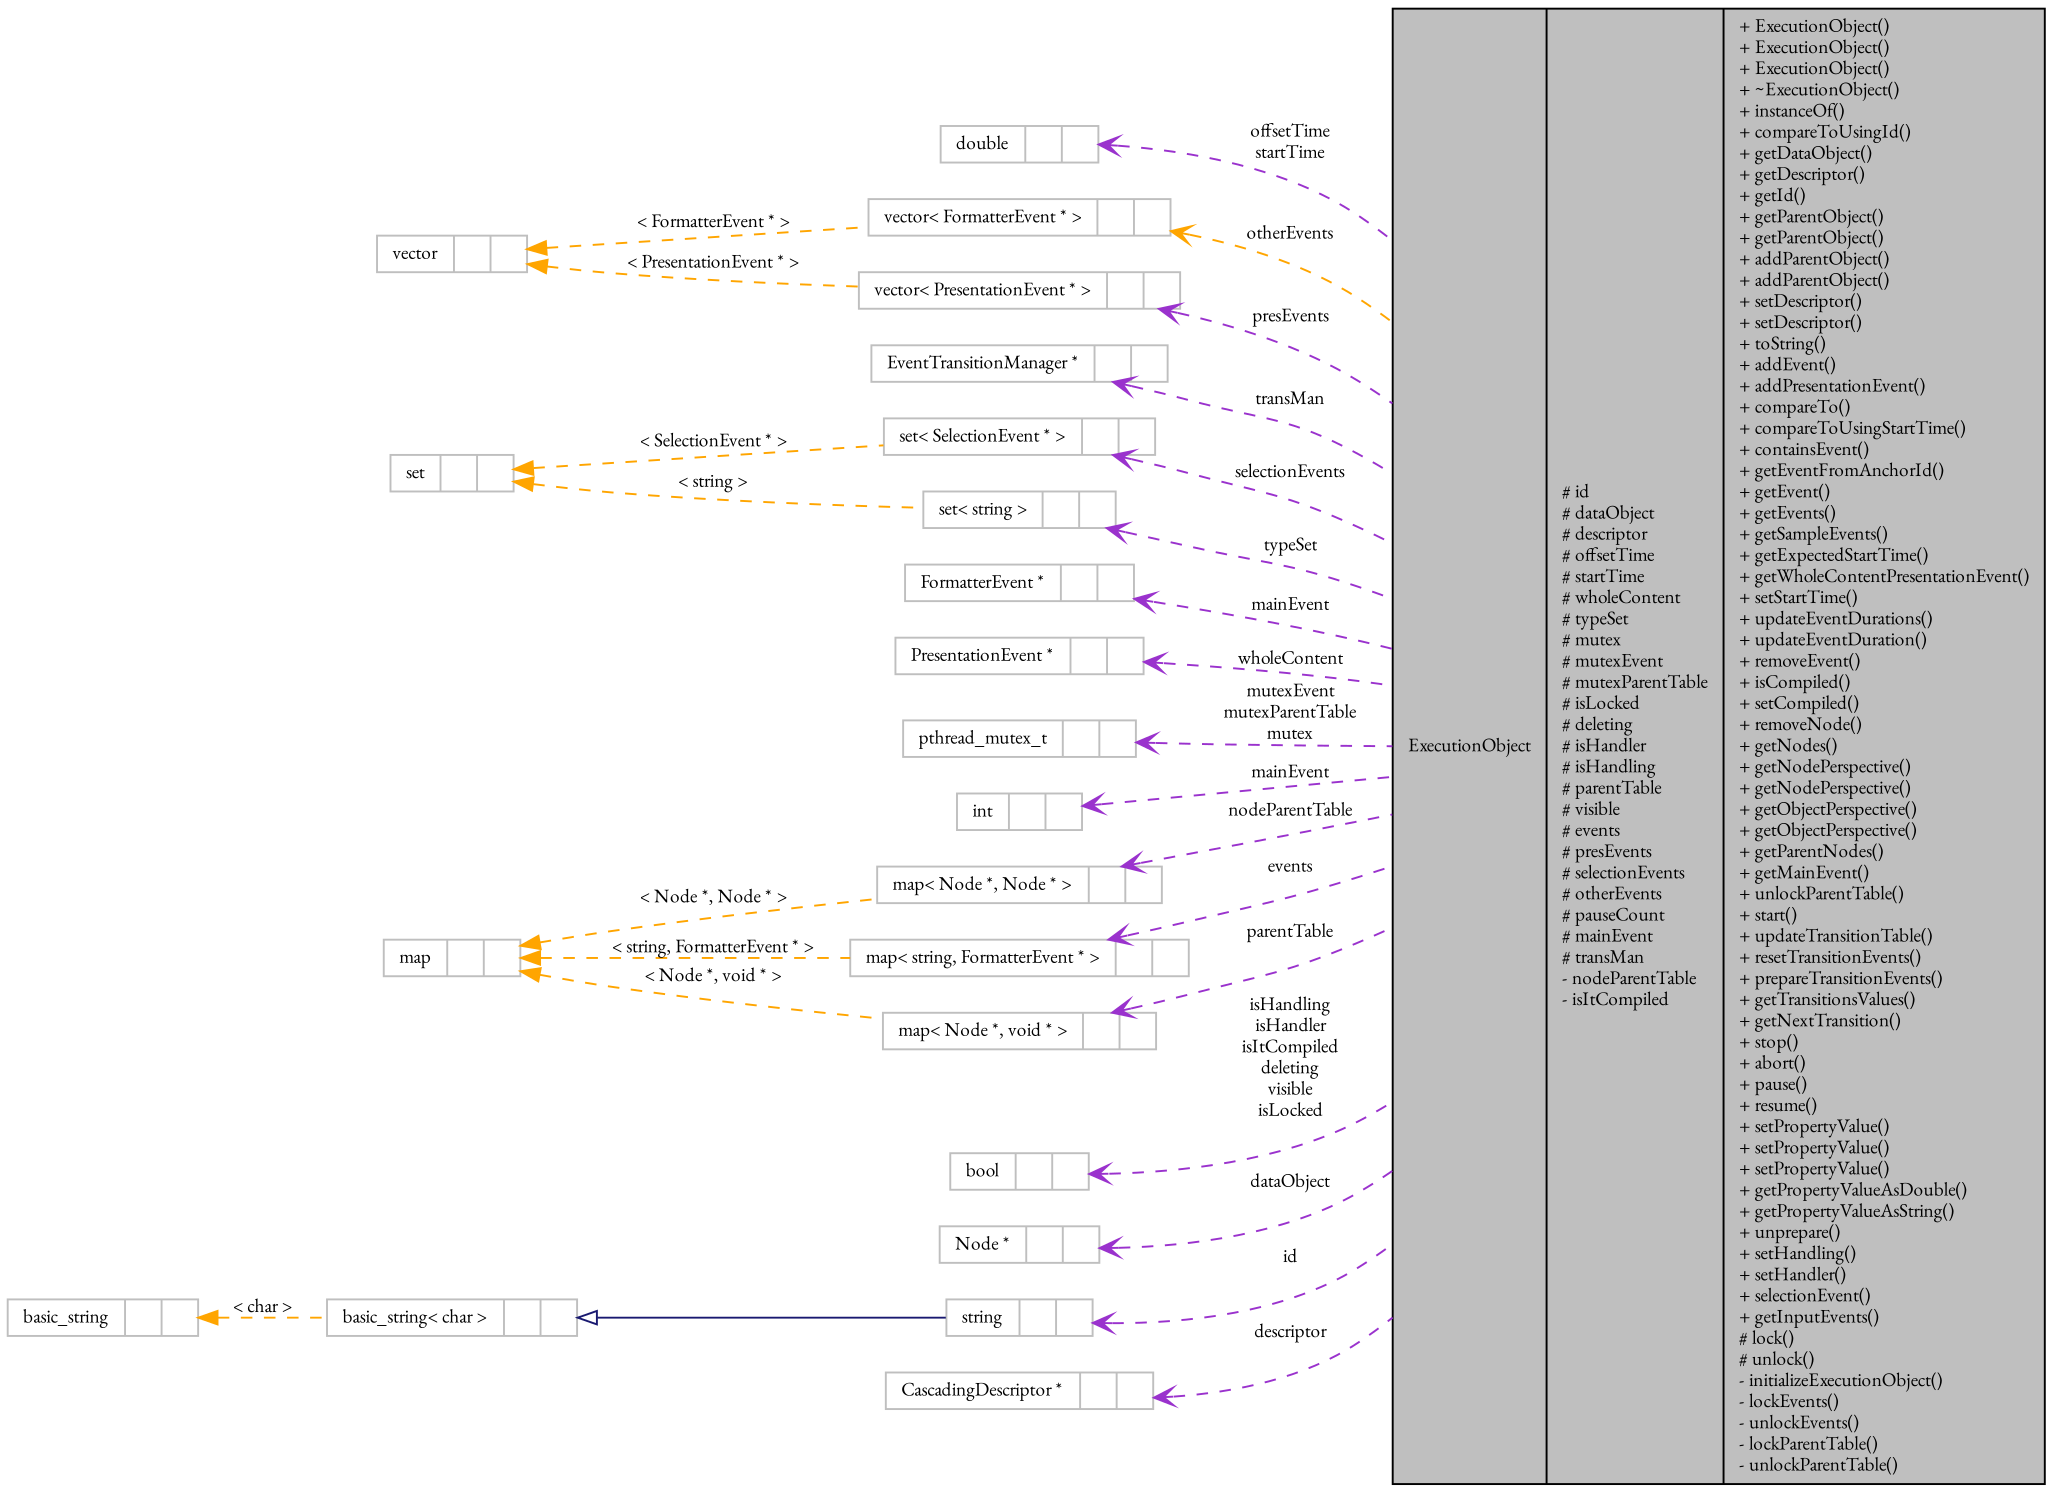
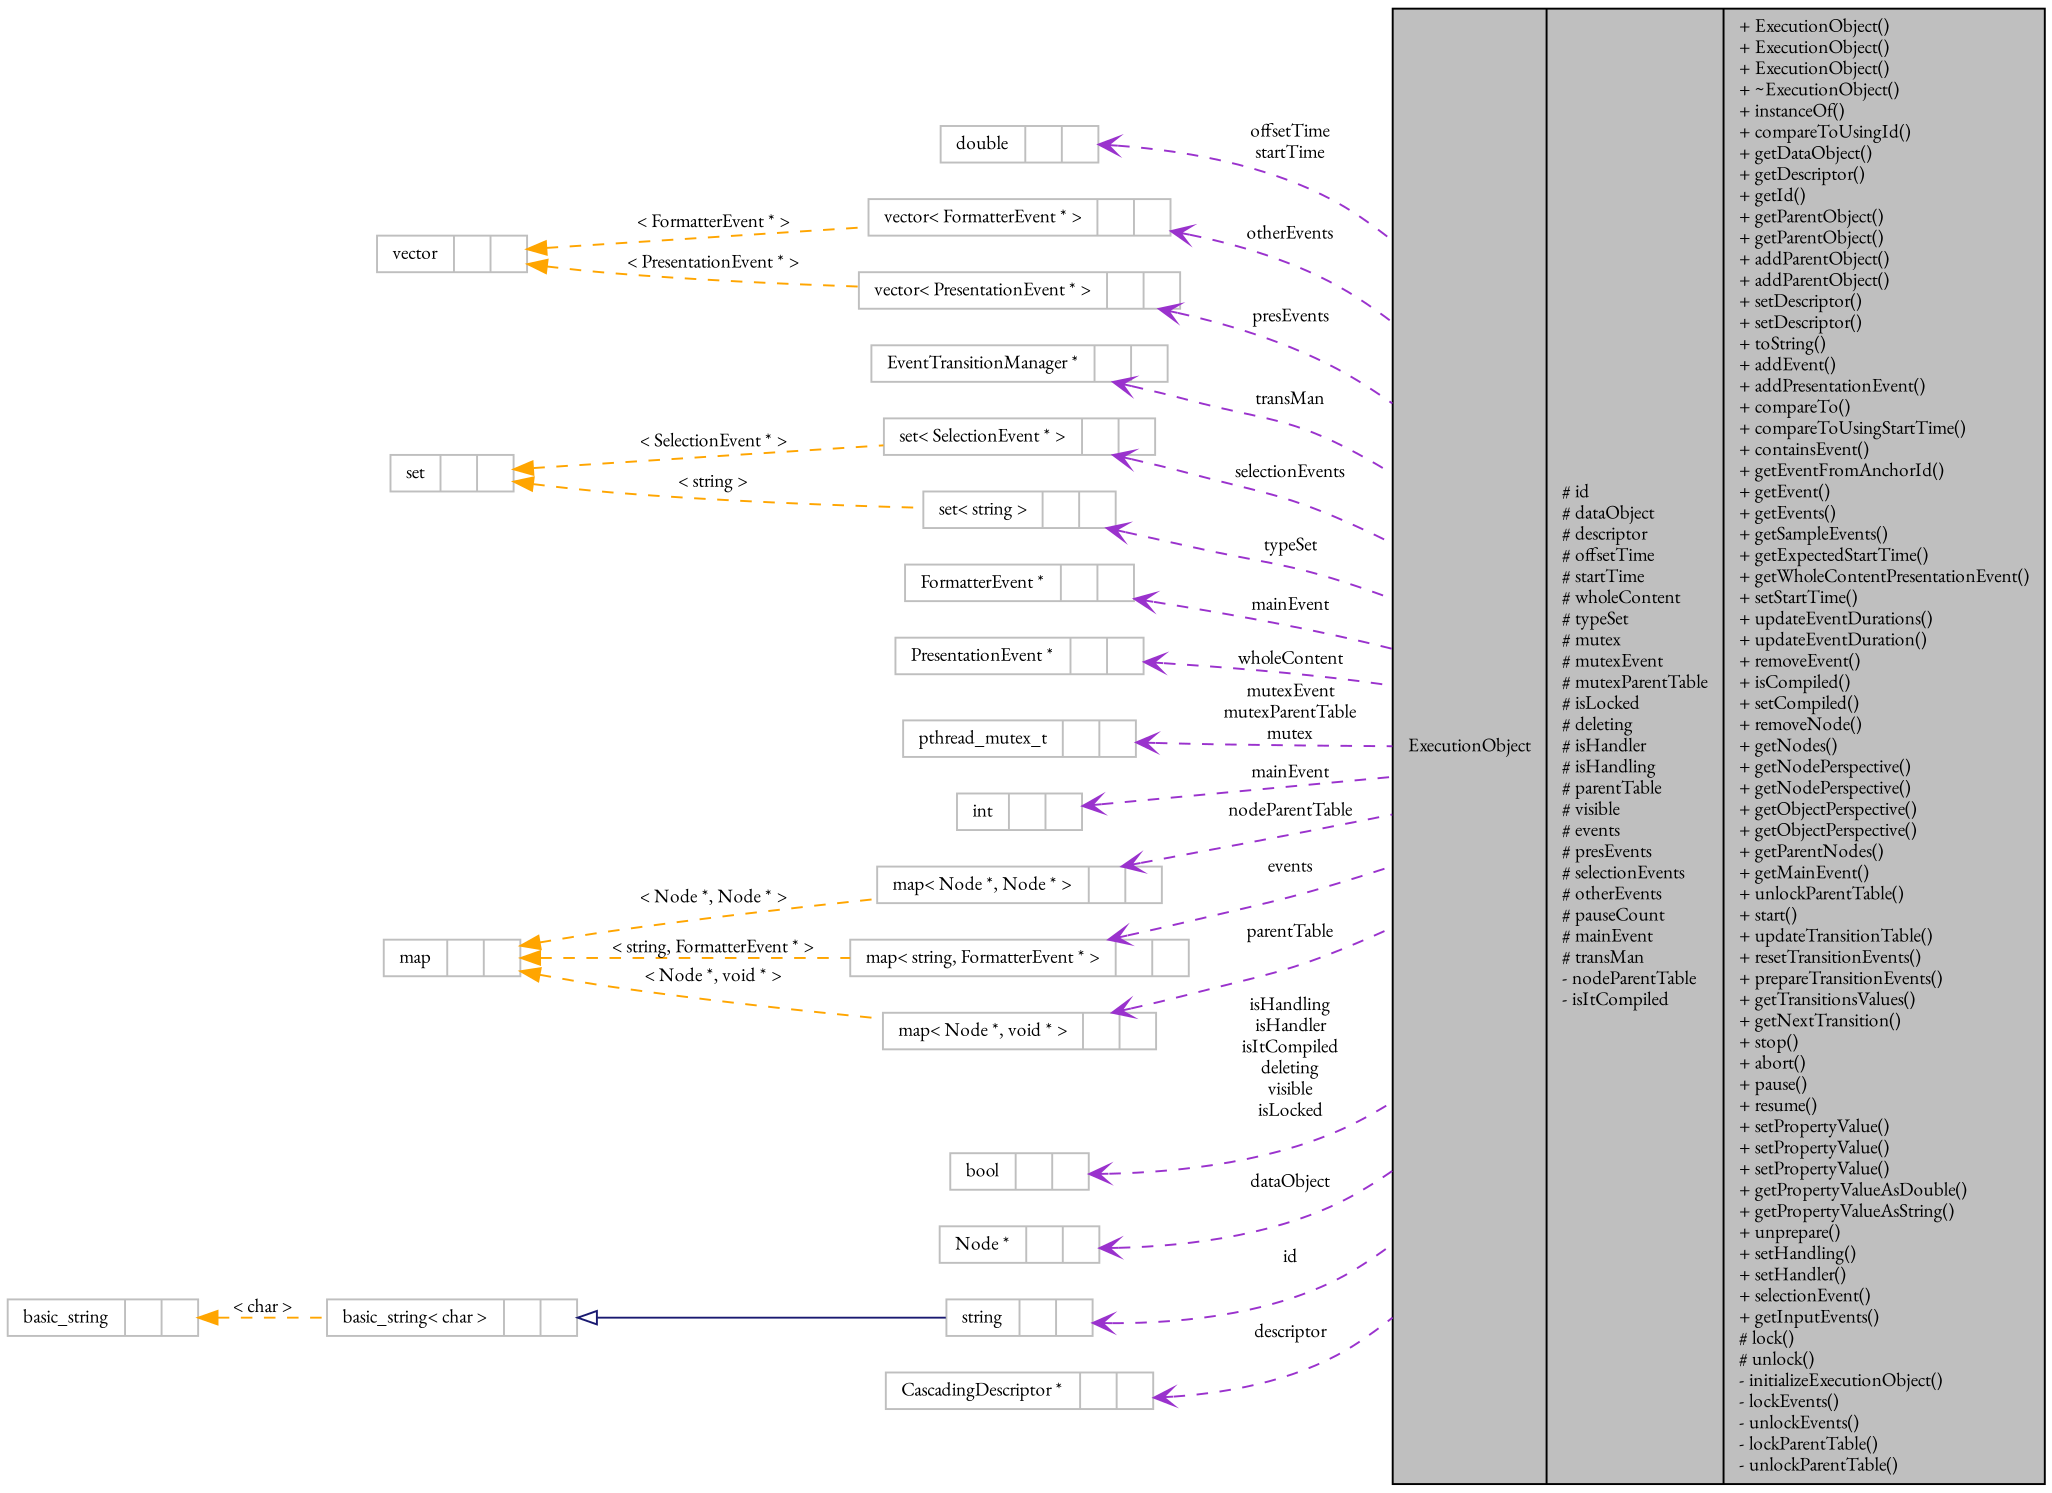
(1297, 266) -> (1297, 266)
